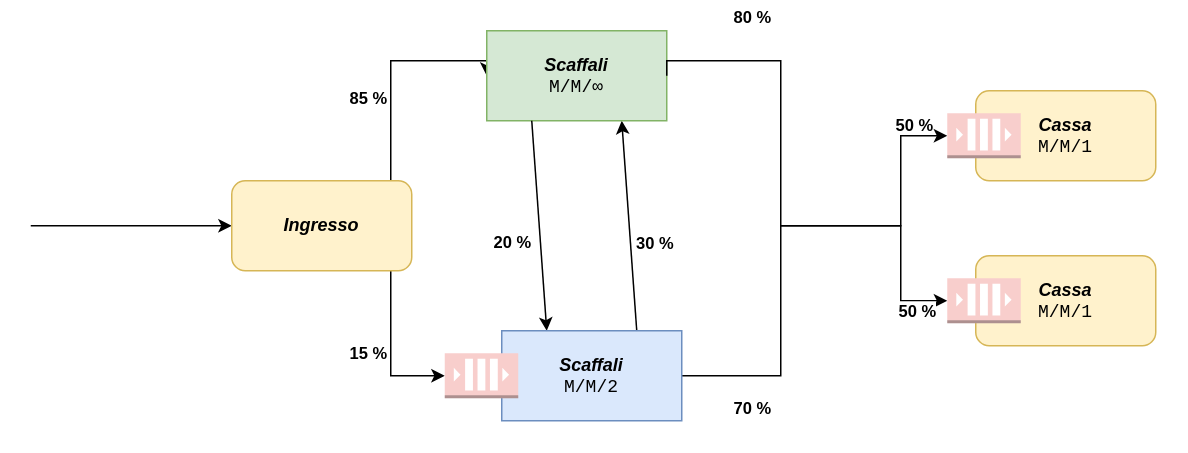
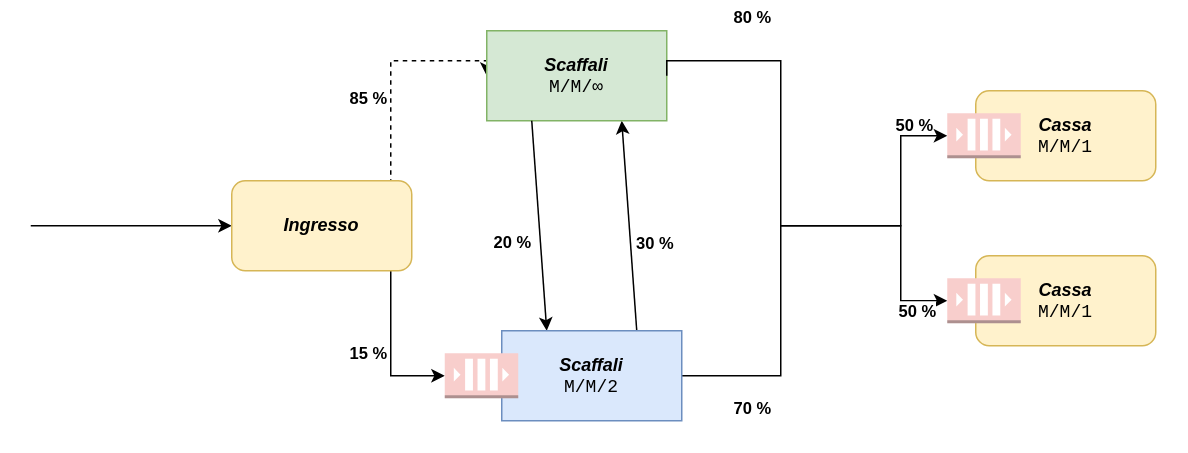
(391, 74) -> (391, 74)
